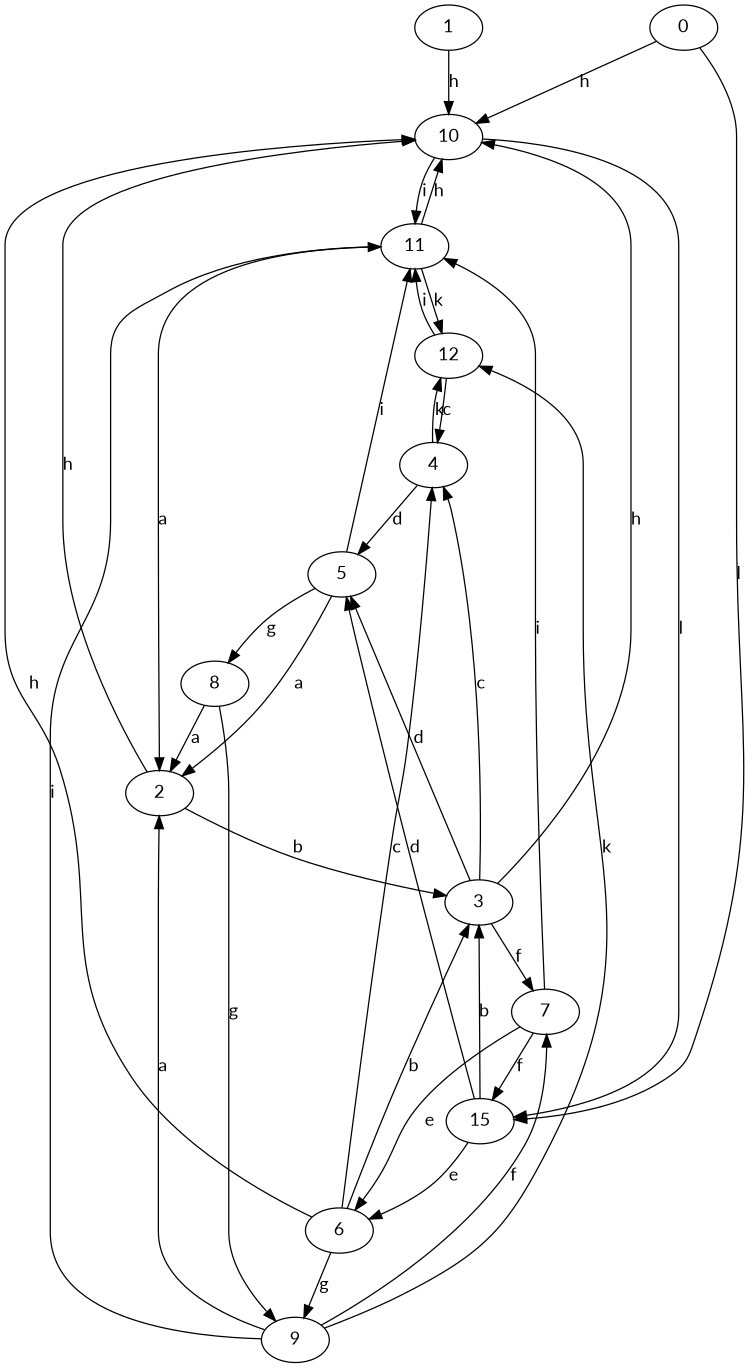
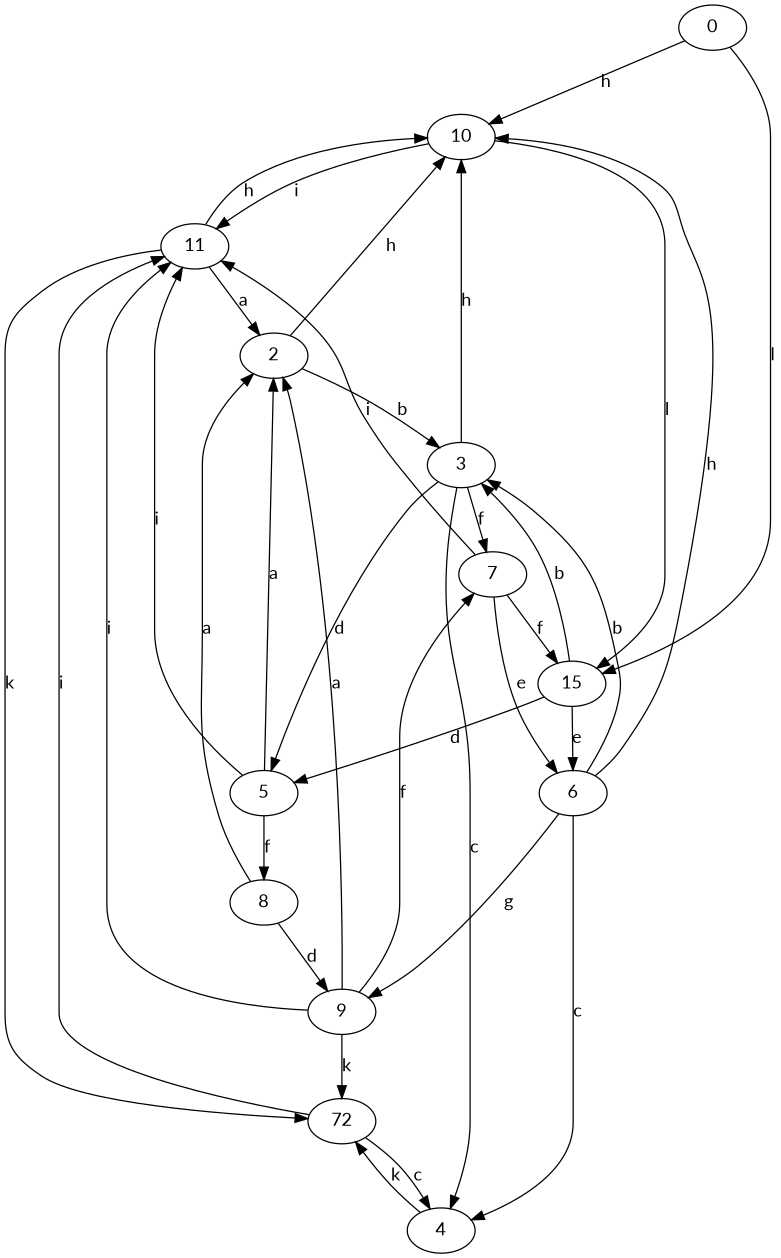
(449, 28) -> none
(449, 356) -> (342, 1121)
(392, 515) -> none
(272, 629) -> (268, 848)
(234, 1012) -> (312, 957)
